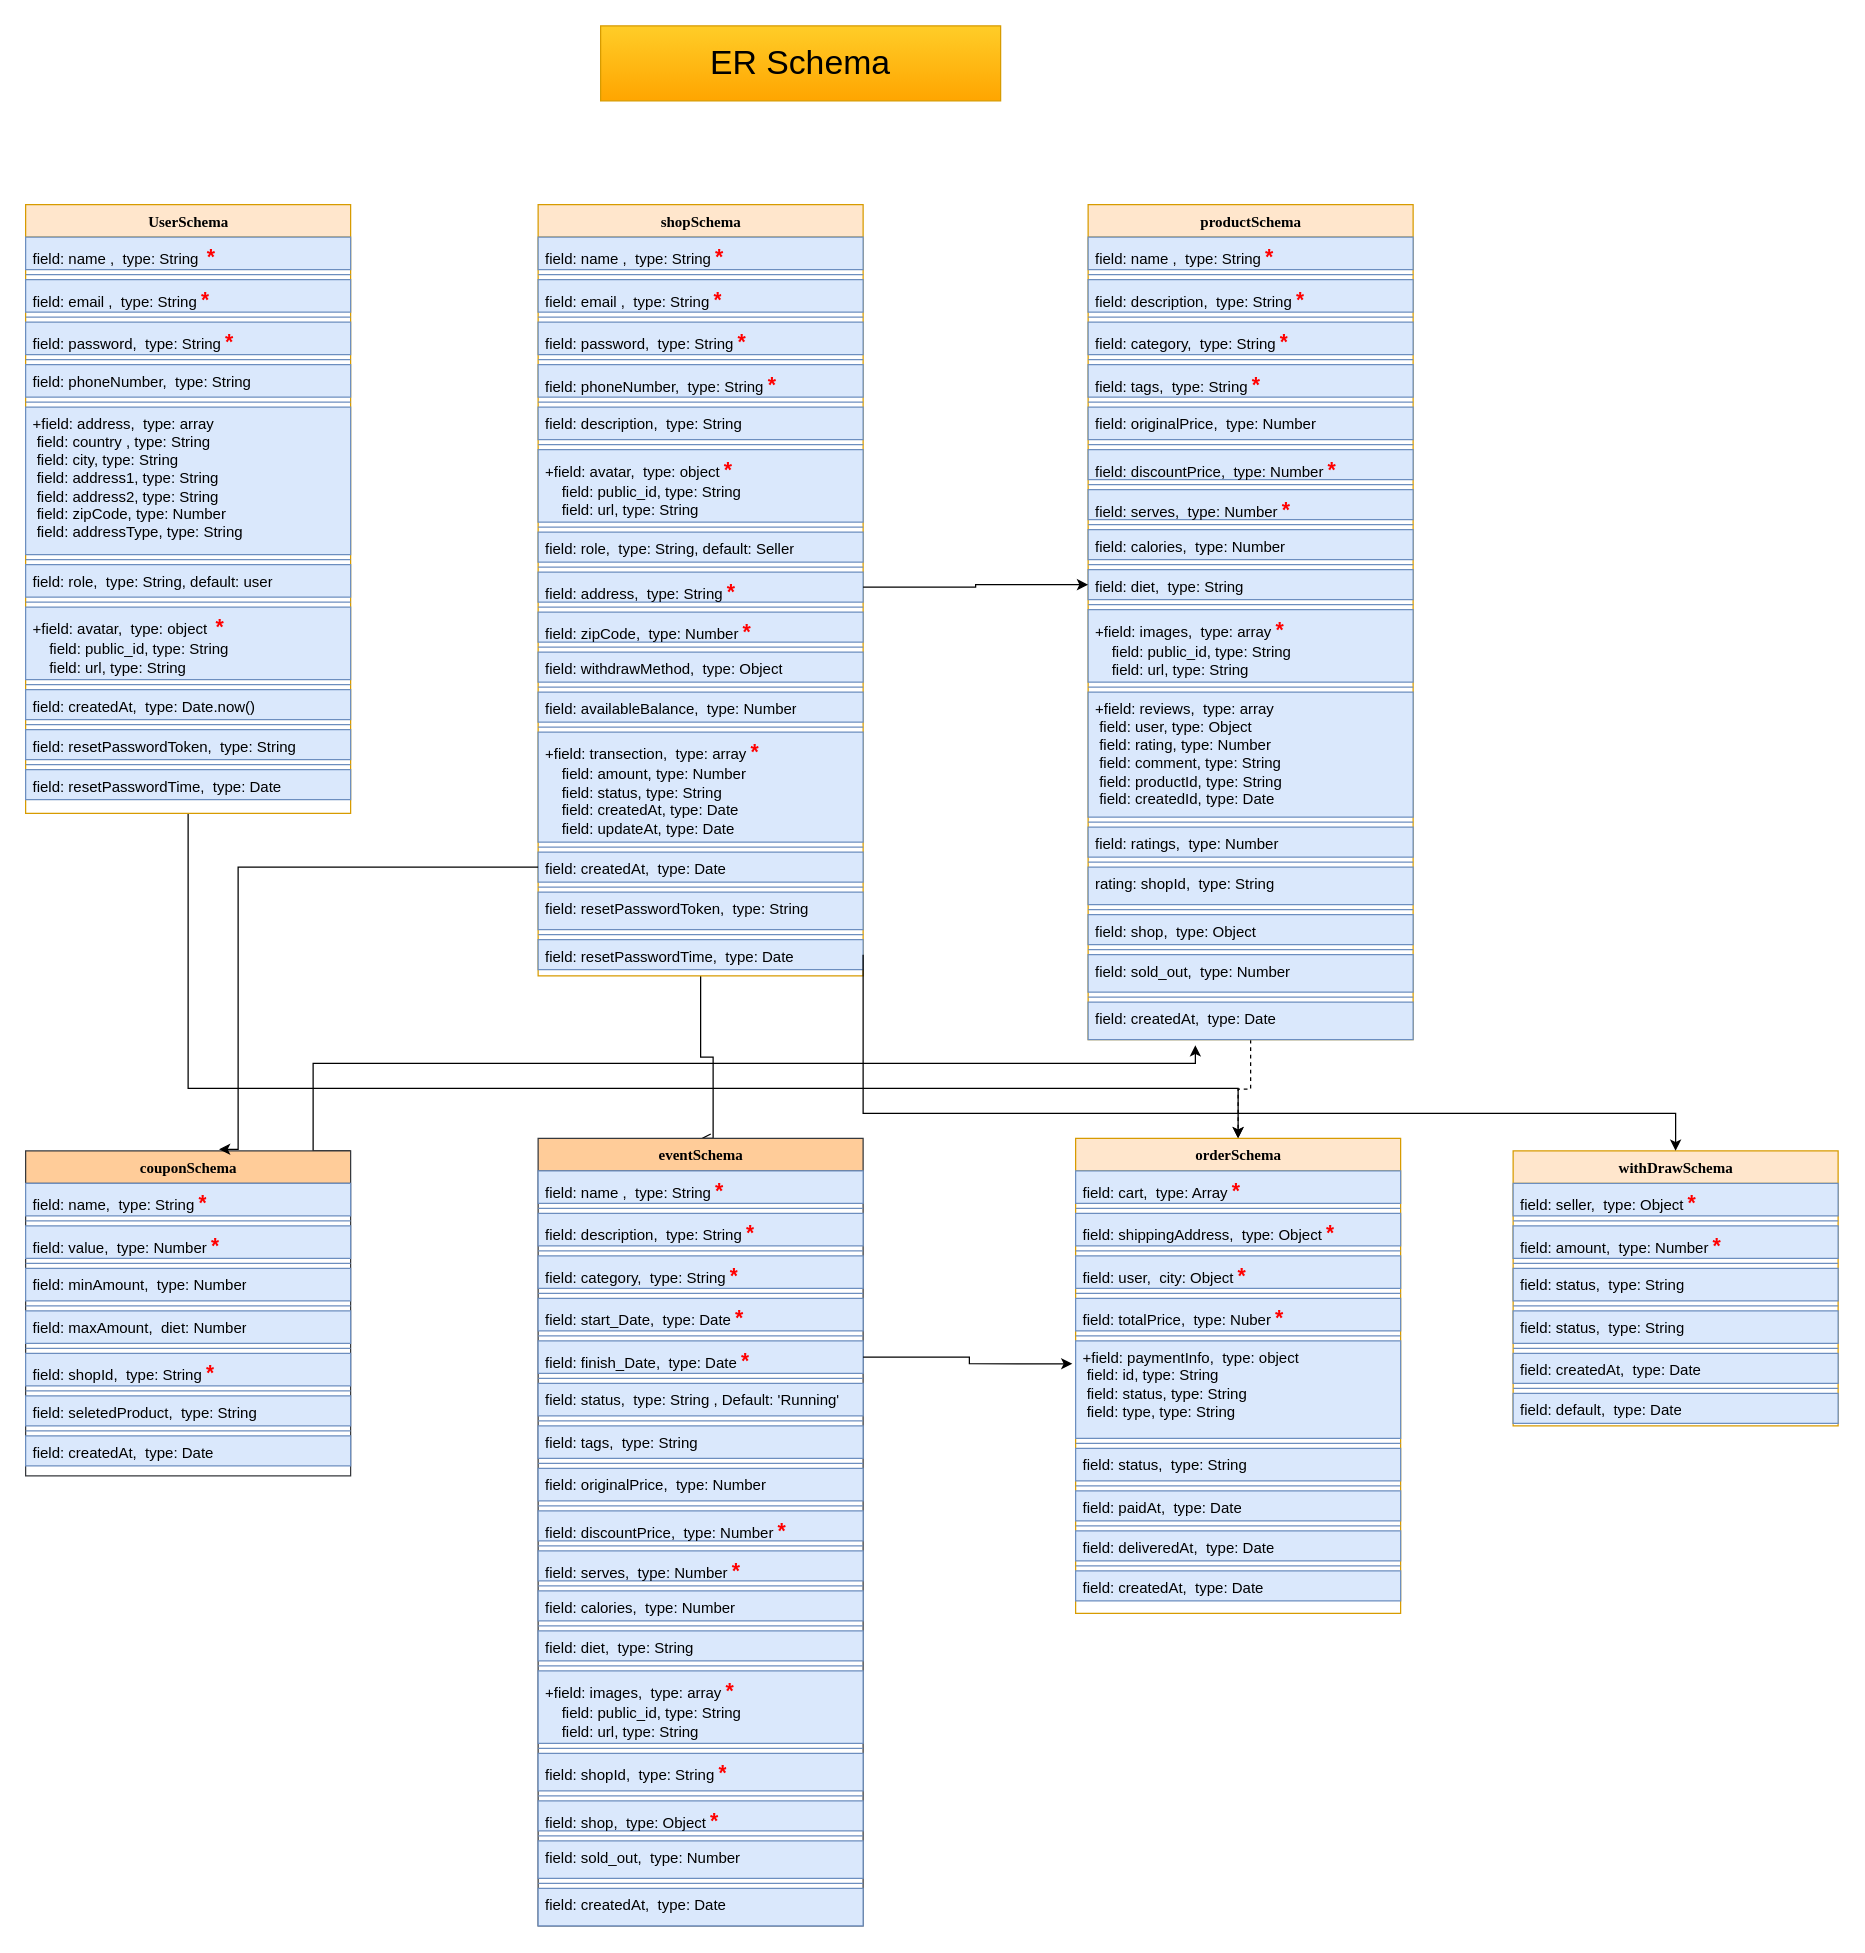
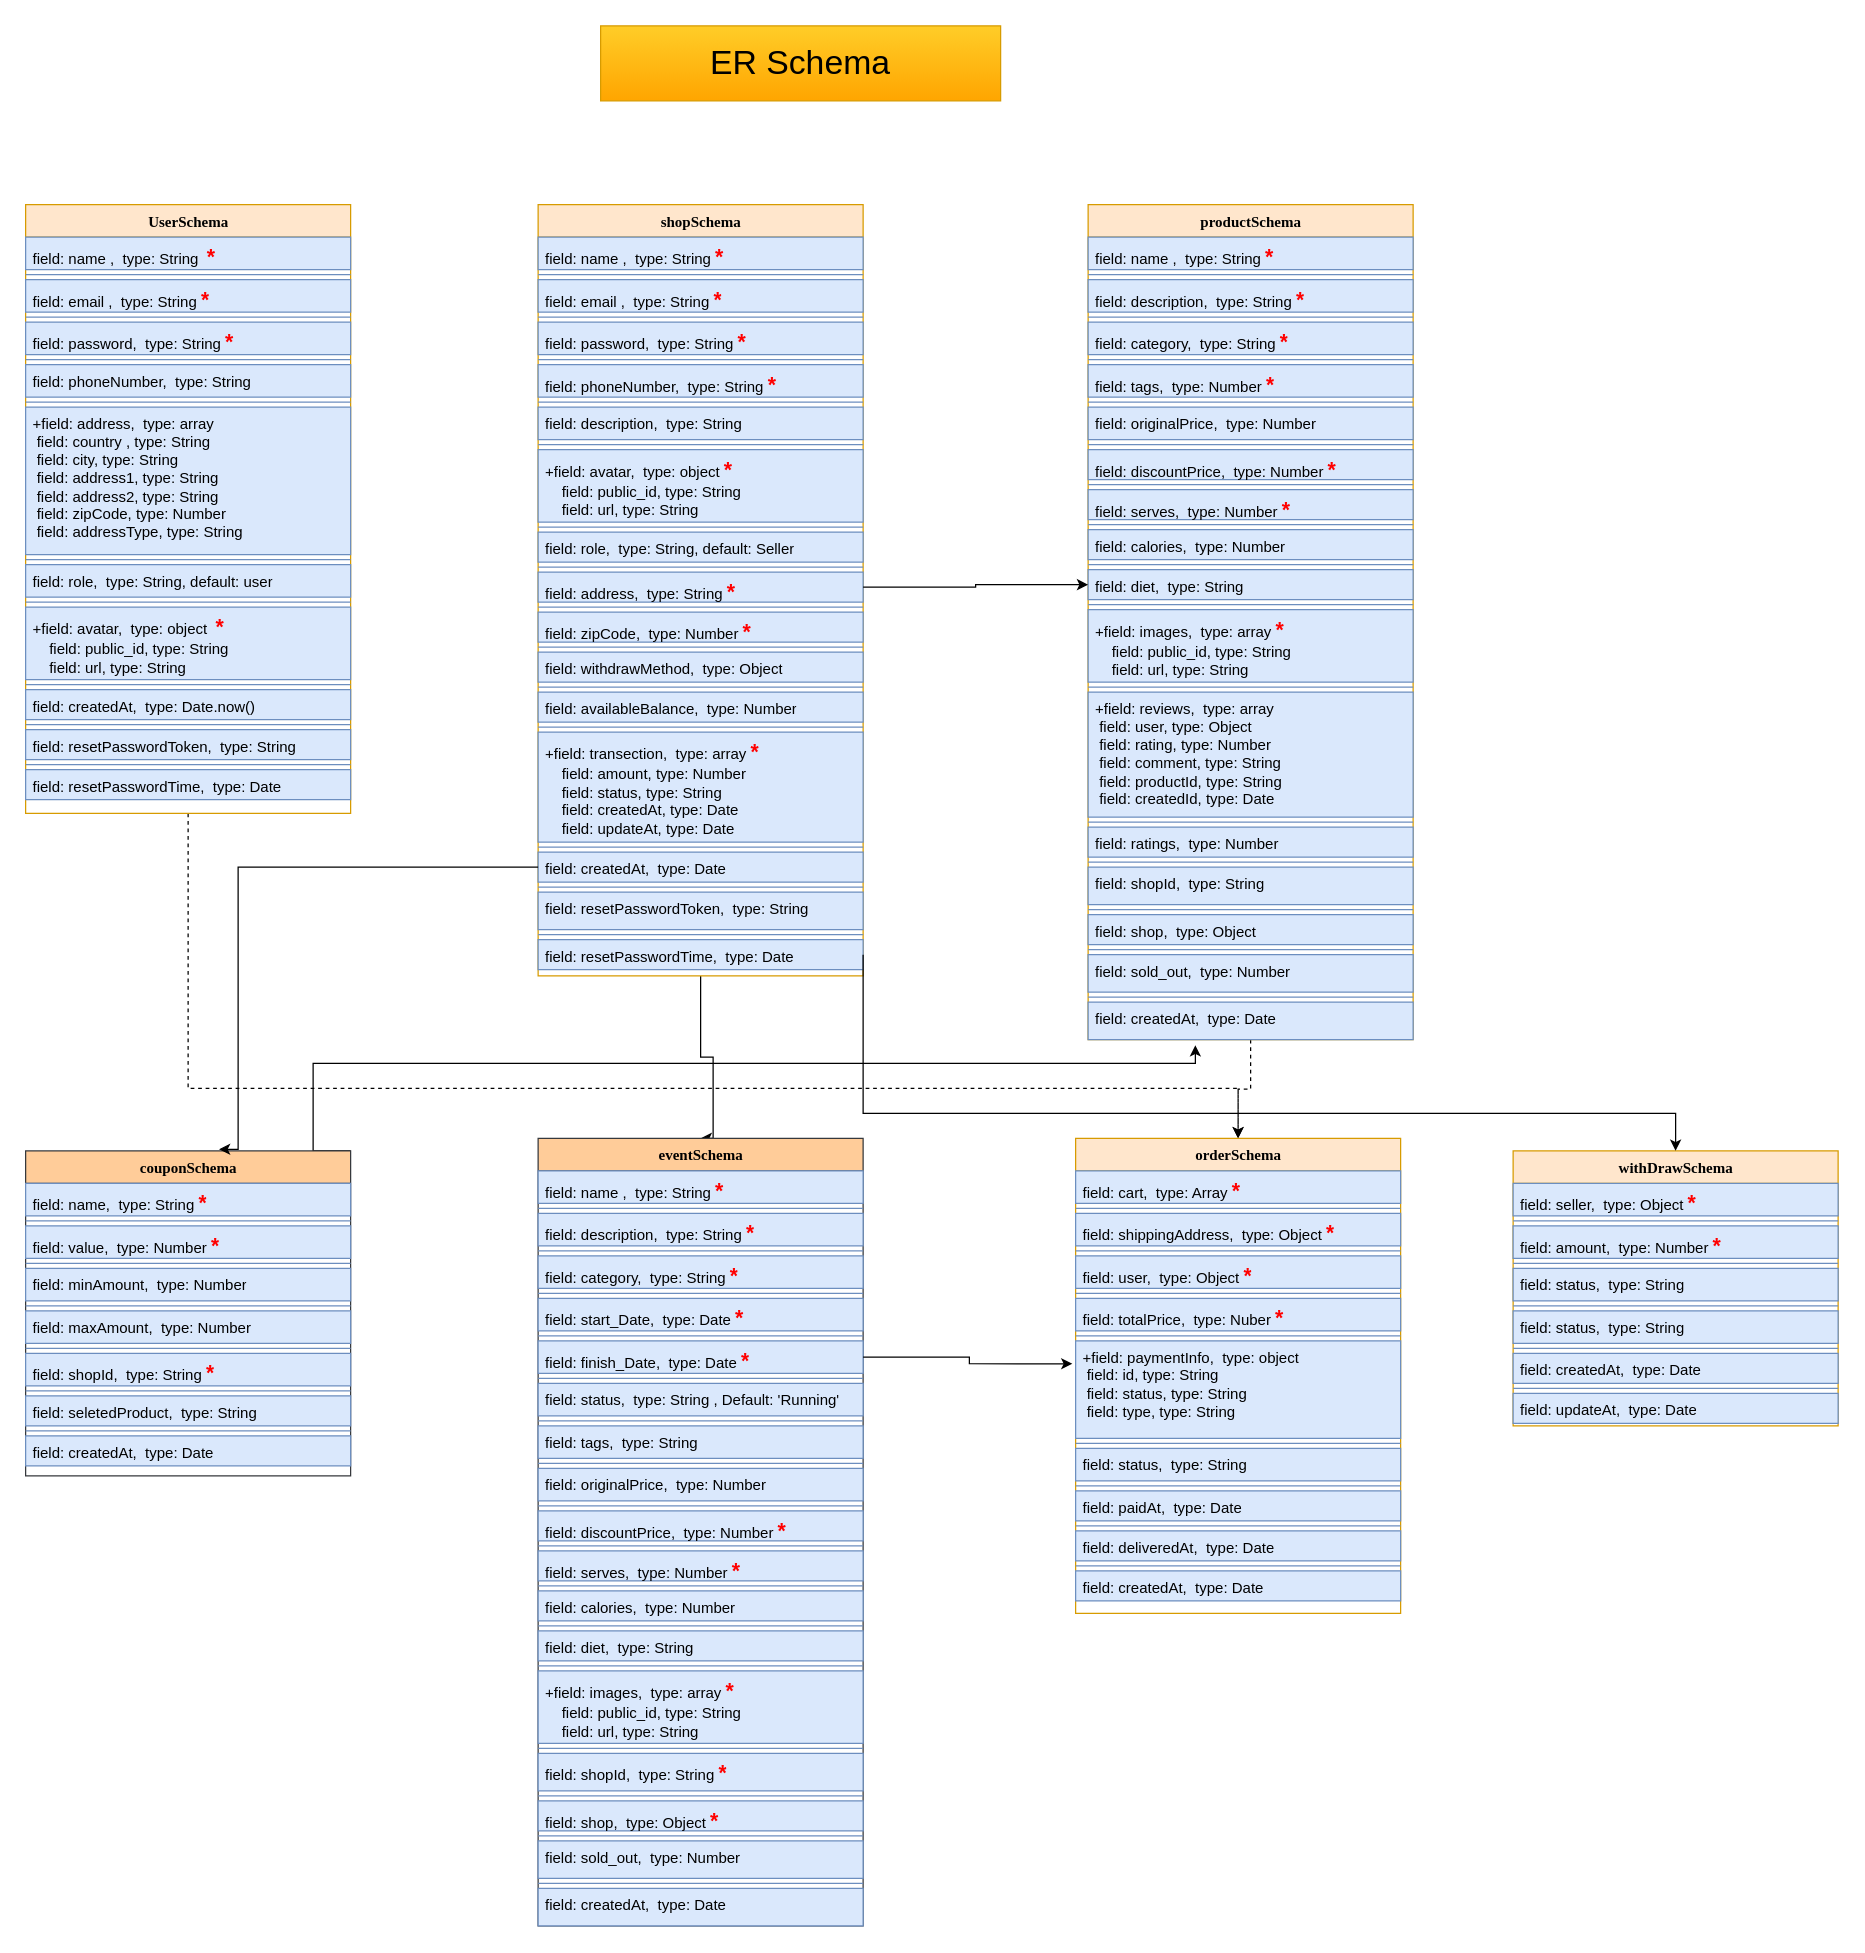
(1196, 382) -> (1198, 382)
(1202, 885) -> (1196, 885)
(575, 1088) -> (575, 1088)
(711, 1138) -> (713, 1135)
(1183, 1273) -> (1185, 1273)
(146, 1328) -> (148, 1328)
(1616, 1411) -> (1623, 1411)
